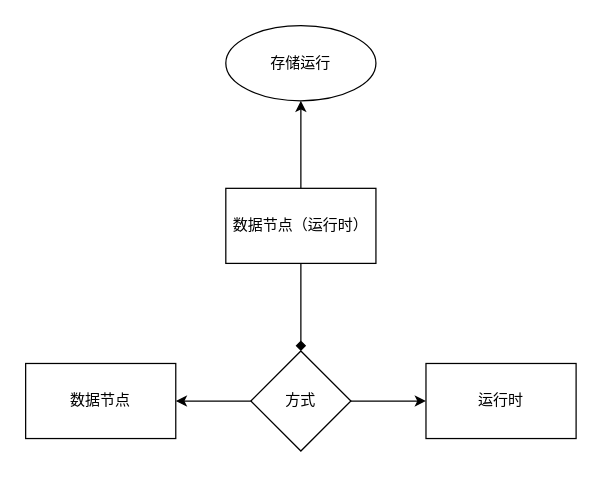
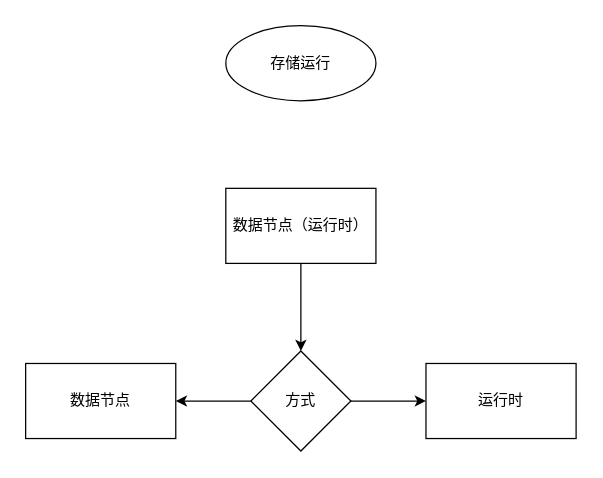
(301, 149) -> none
(301, 340) -> (301, 341)
